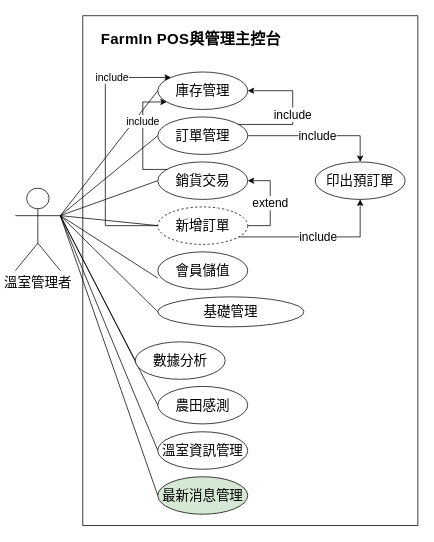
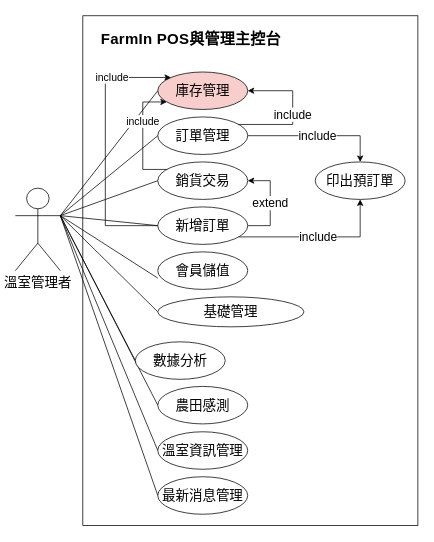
(203, 90) -> (203, 90)
(203, 225) -> (203, 225)
(203, 495) -> (203, 495)
